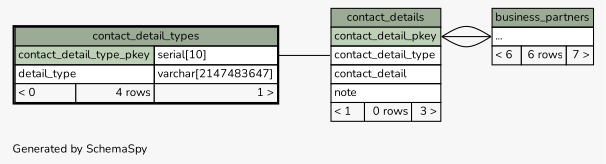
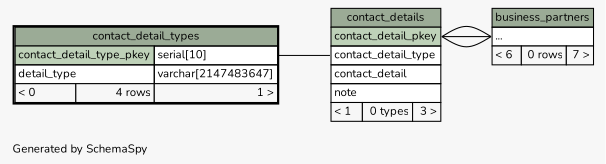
(545, 55) -> (545, 55)
(391, 111) -> (390, 111)
